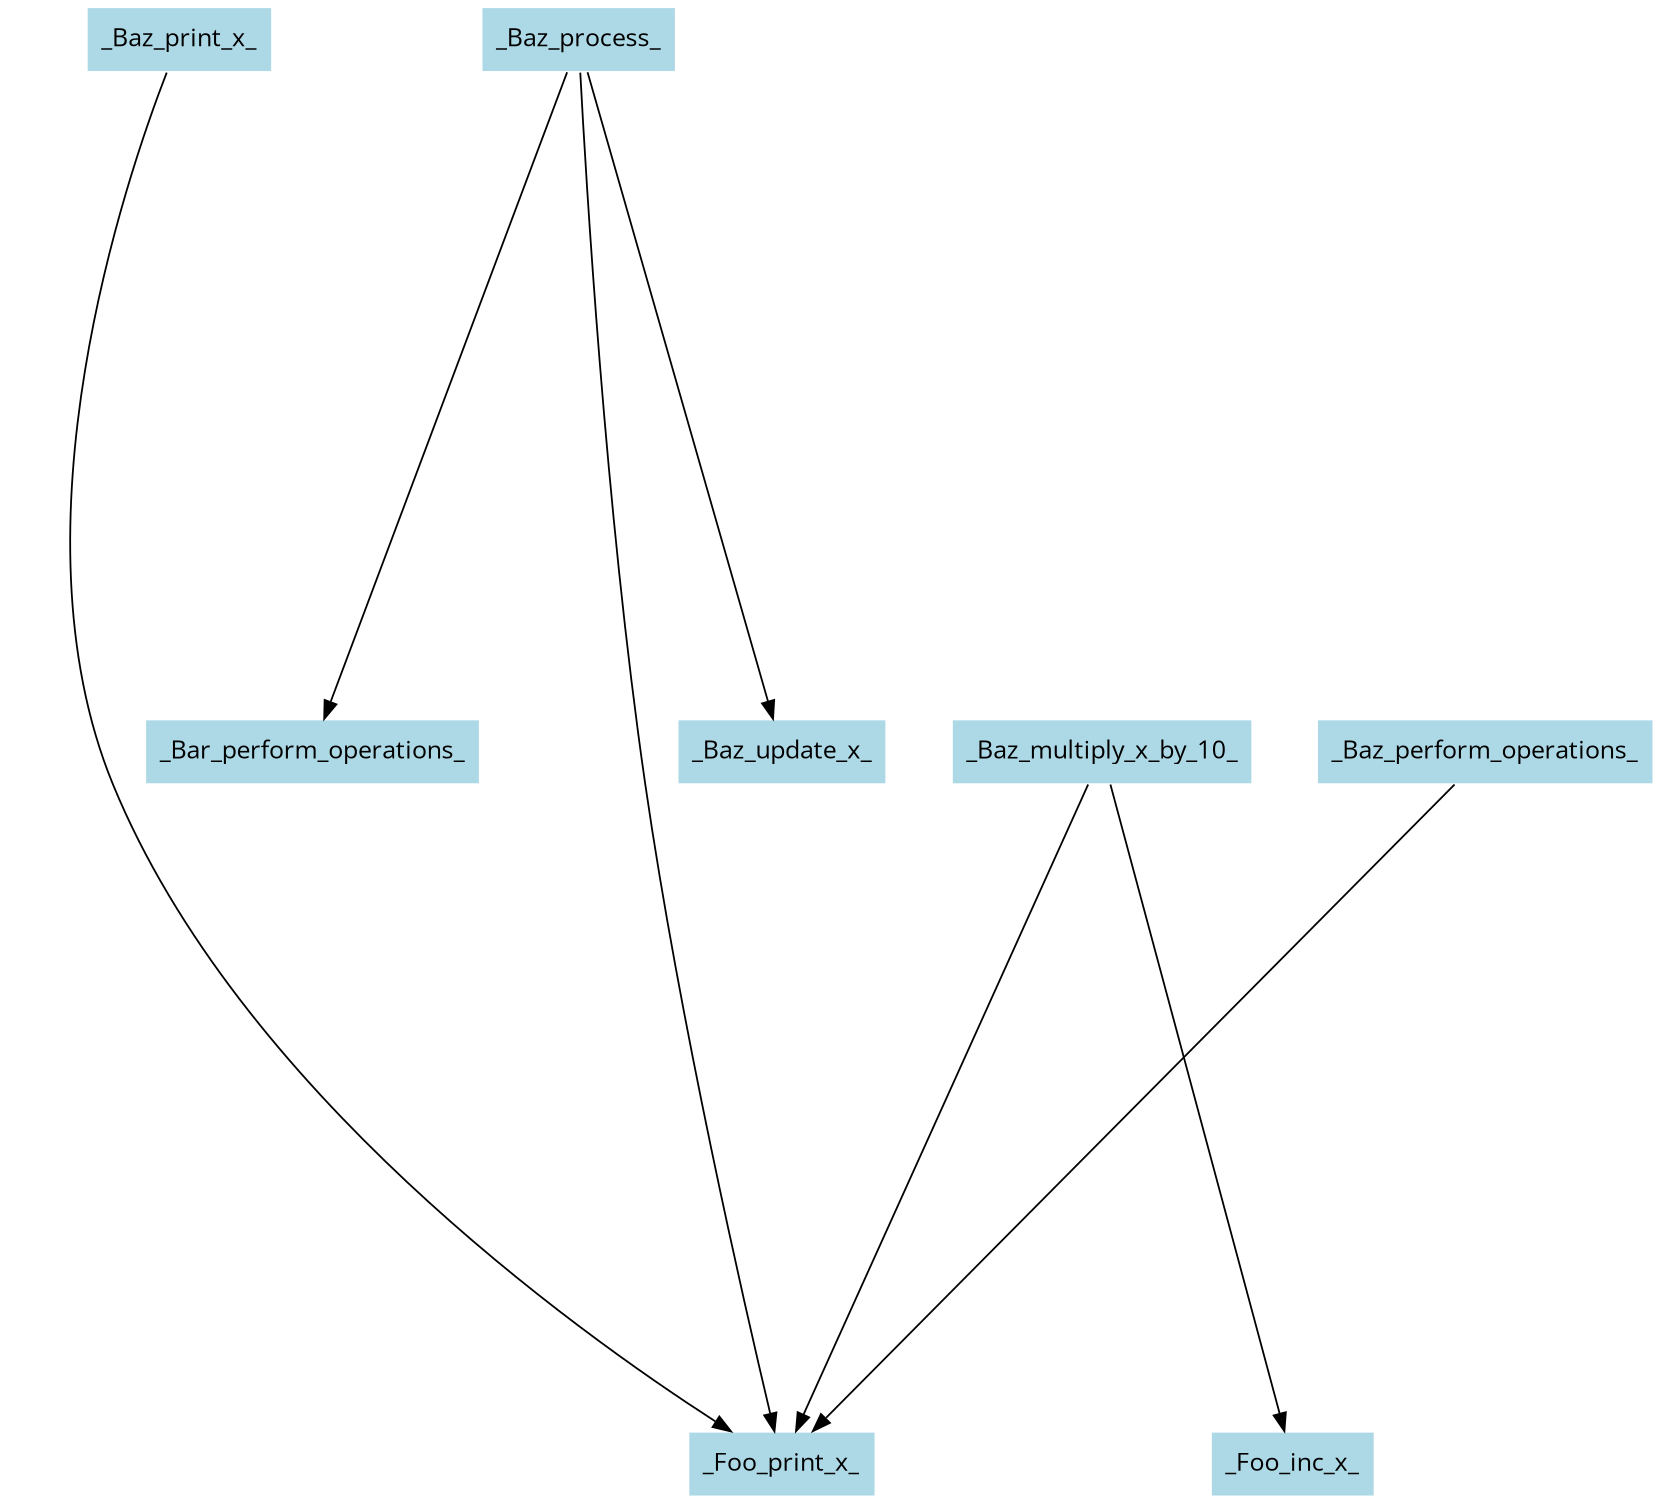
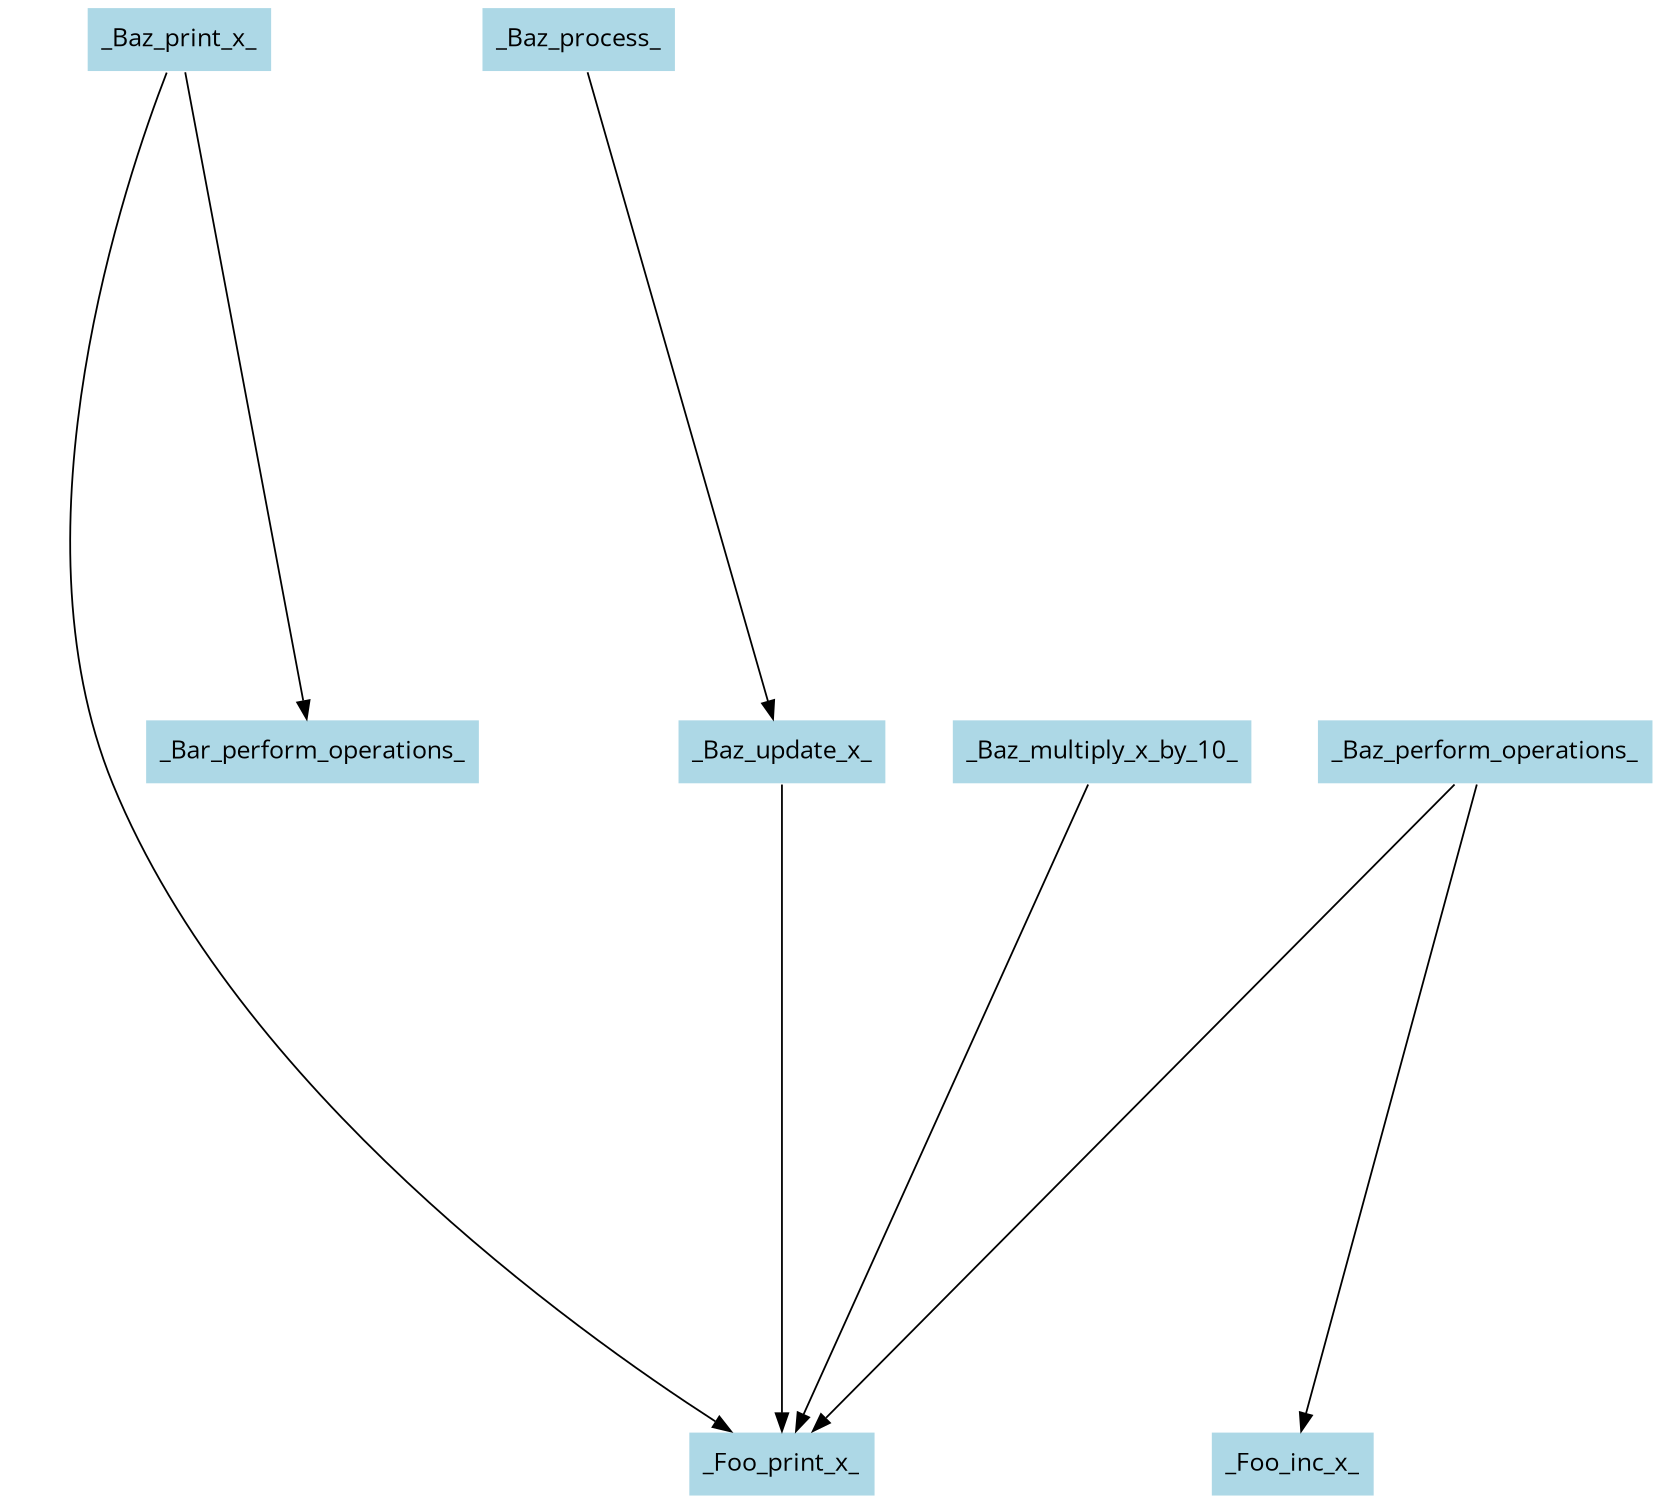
(449, 387) -> (244, 386)
(640, 748) -> (782, 1099)
(1195, 1099) -> (1391, 1099)
